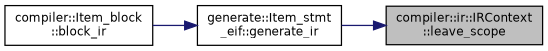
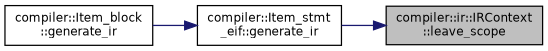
(79, 25) -> (79, 25)
(269, 25) -> (269, 25)
